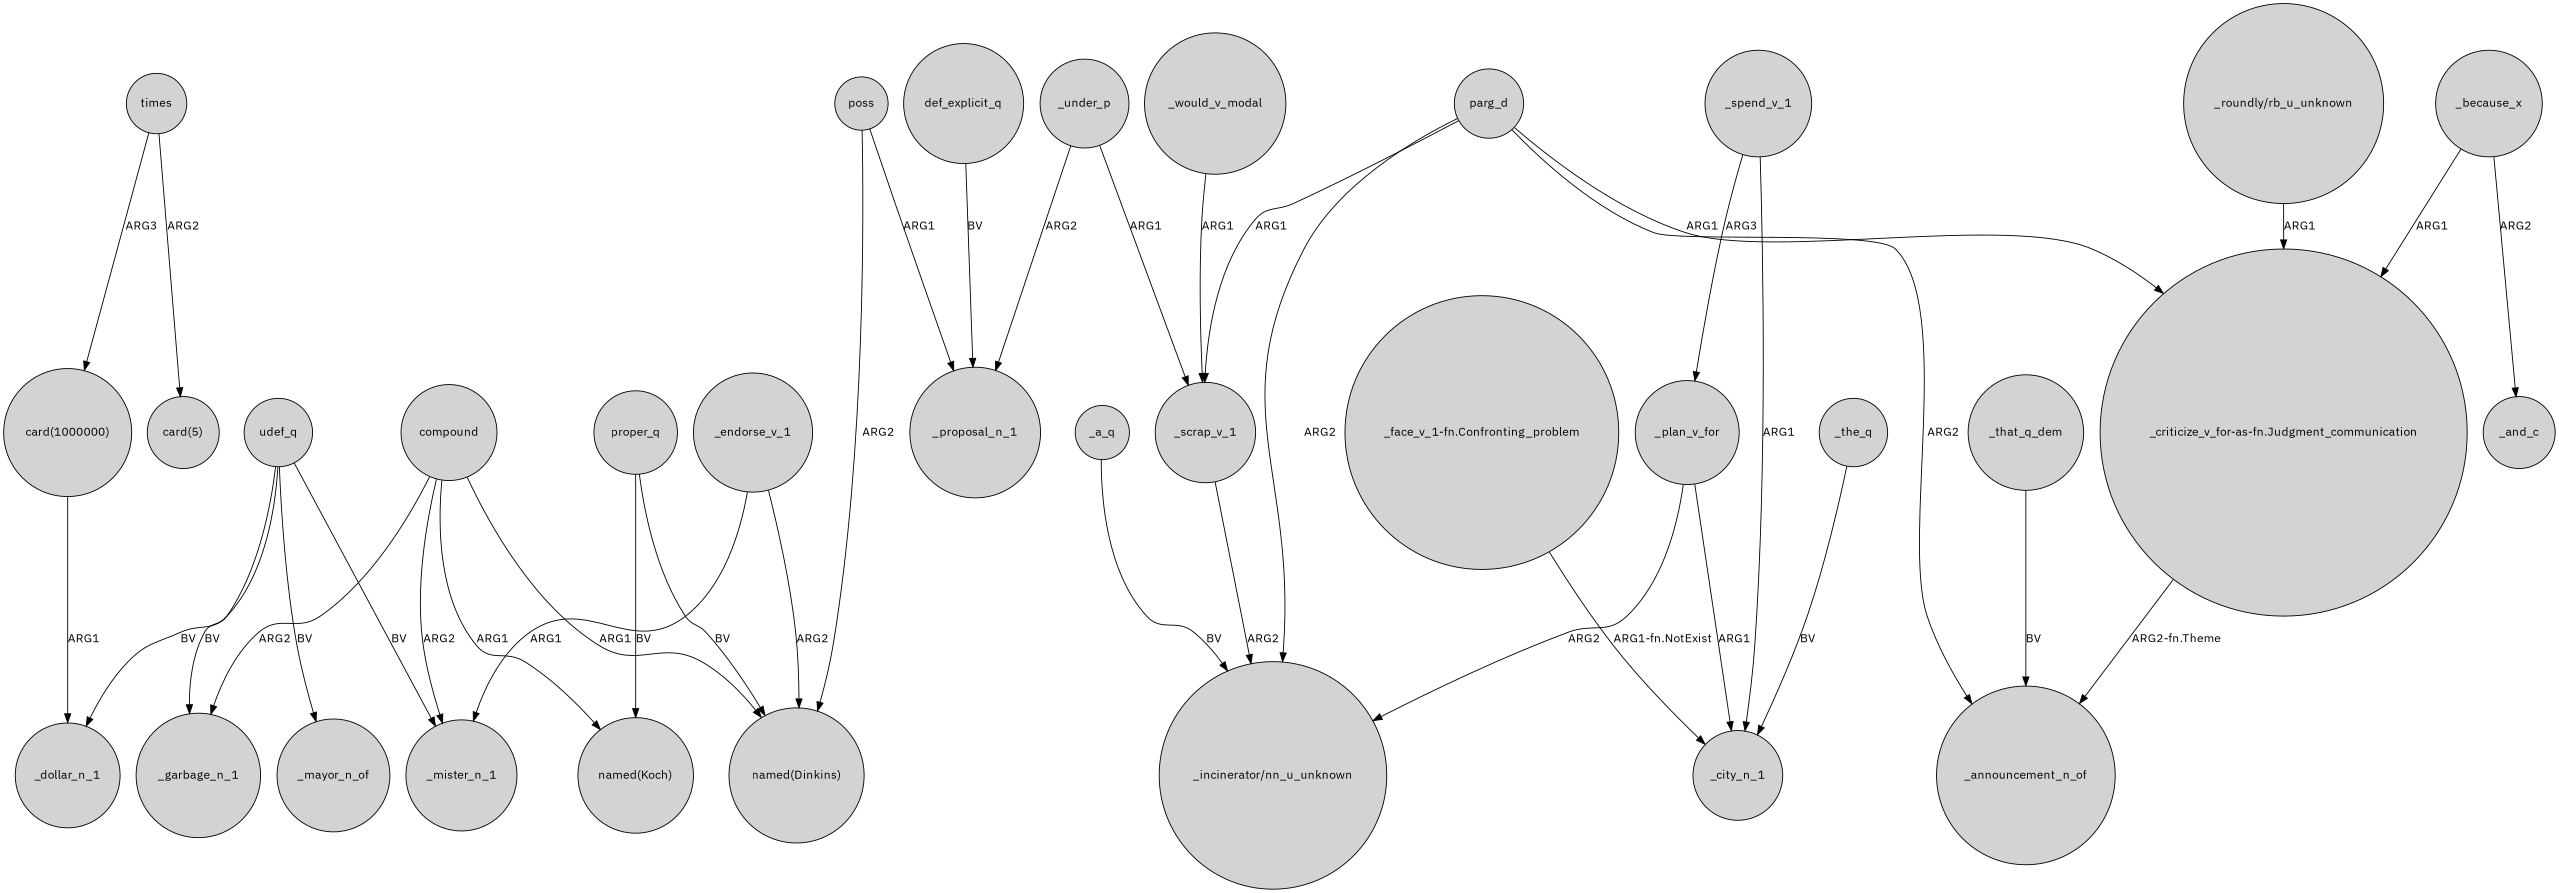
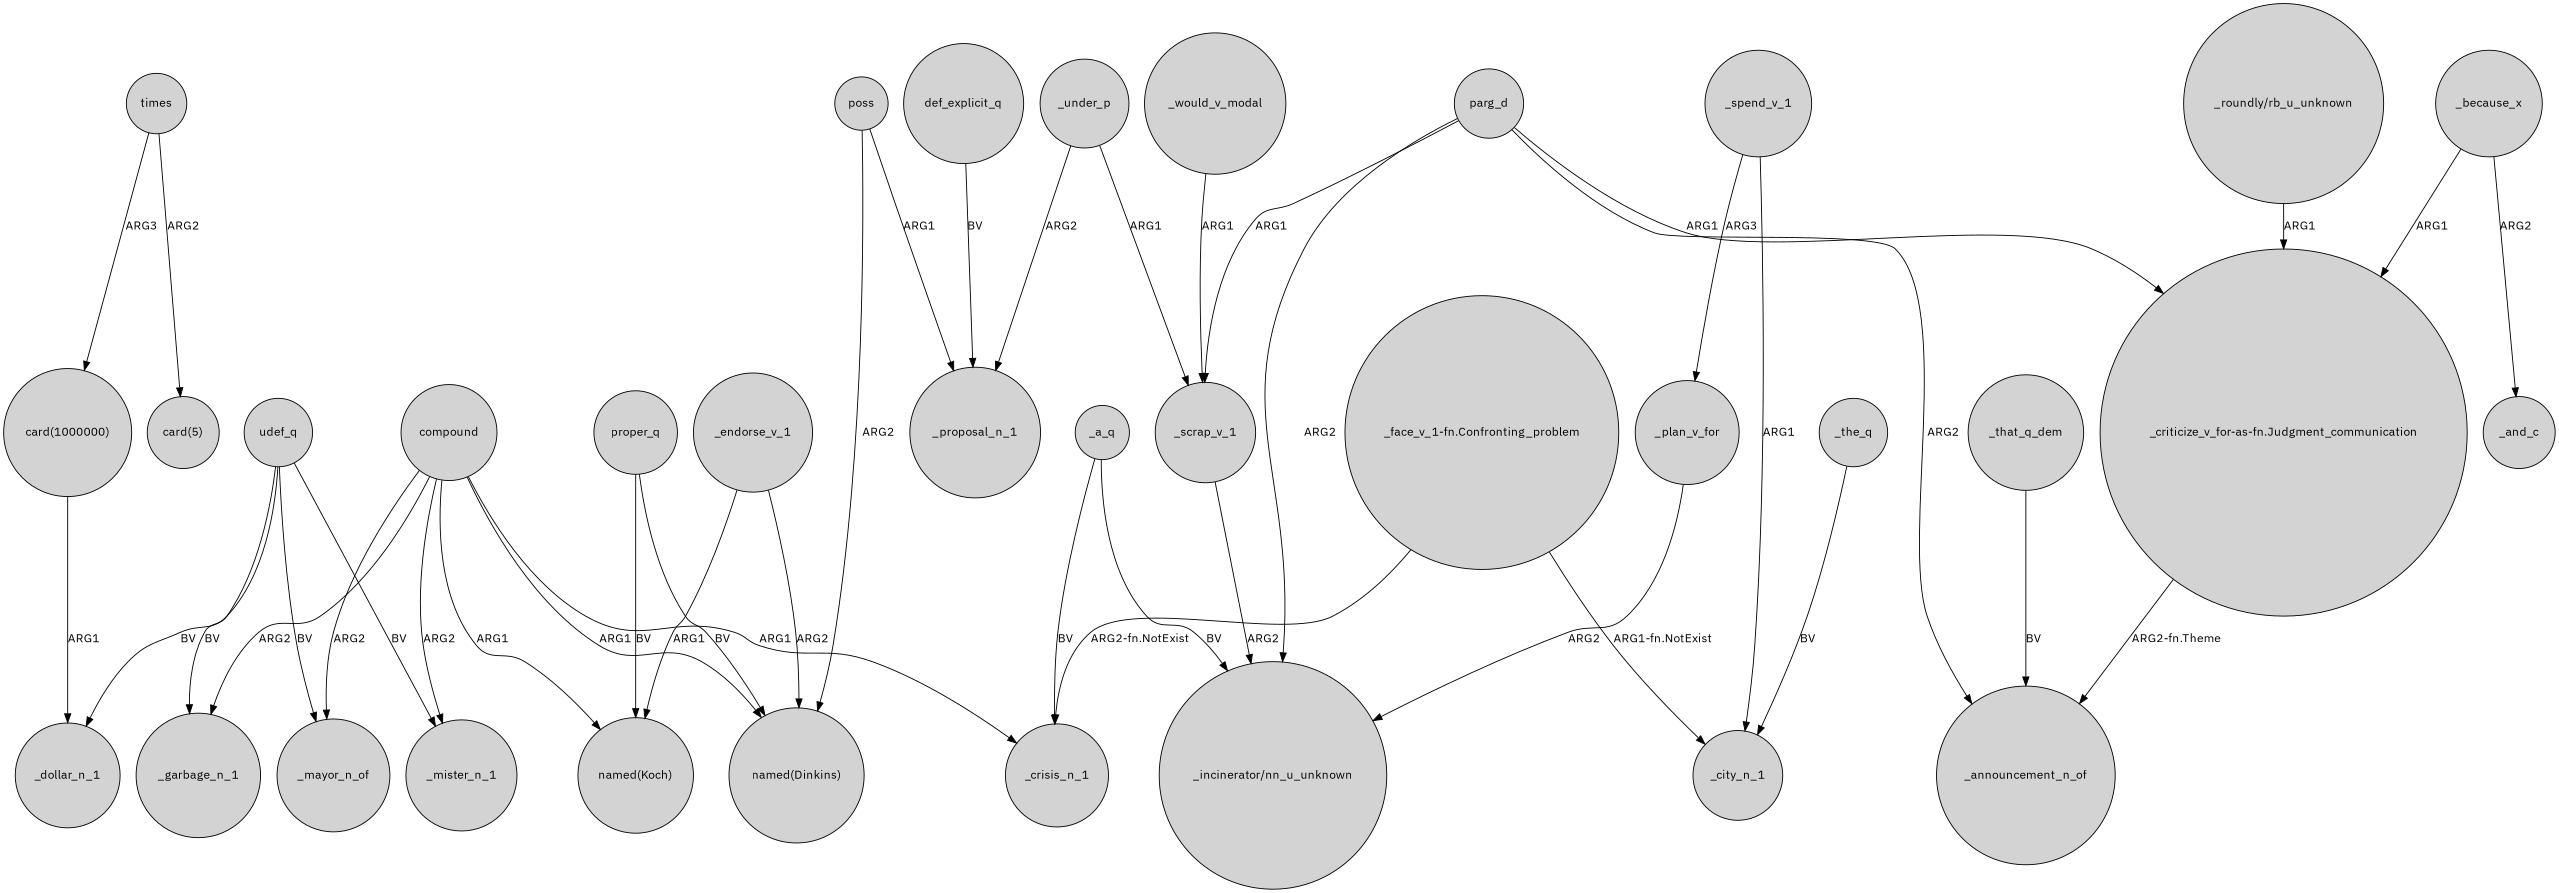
none -> (360, 565)
(1712, 603) -> none
(629, 630) -> (693, 601)
none -> (1057, 775)
